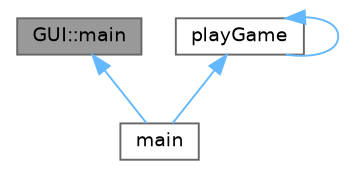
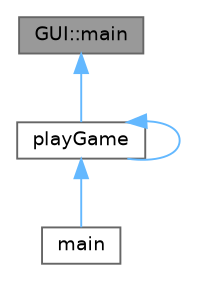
(126, 97) -> (81, 98)
